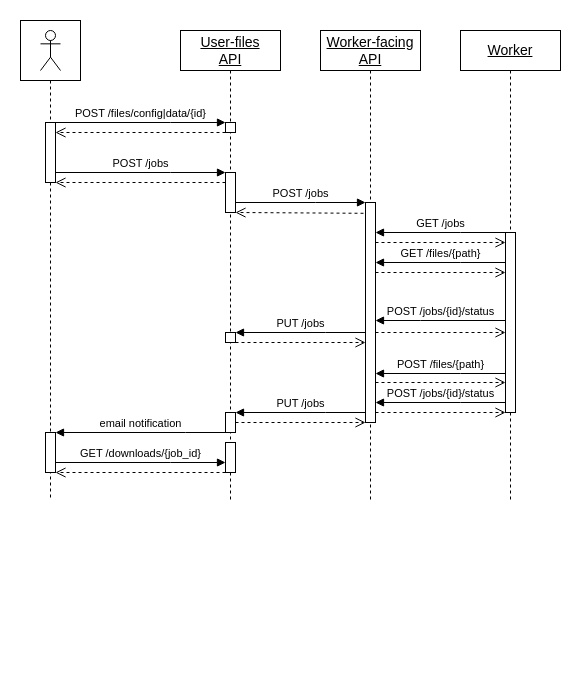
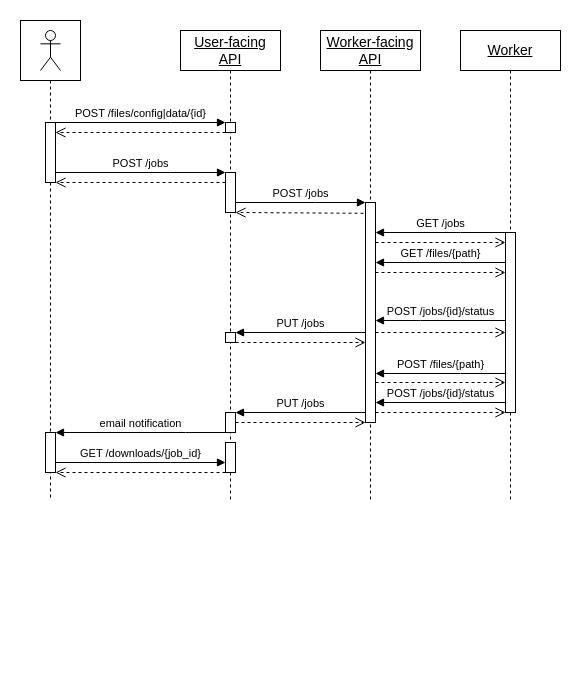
(231, 51) -> (231, 51)
